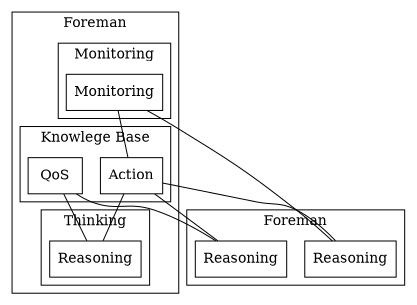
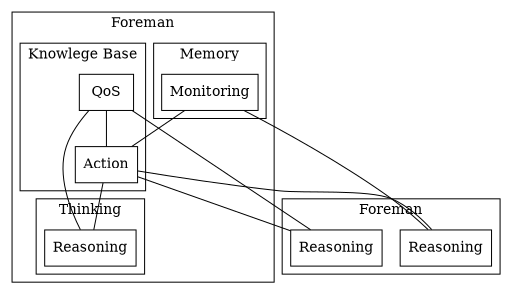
(114, 55) -> (210, 55)
none -> (106, 129)
